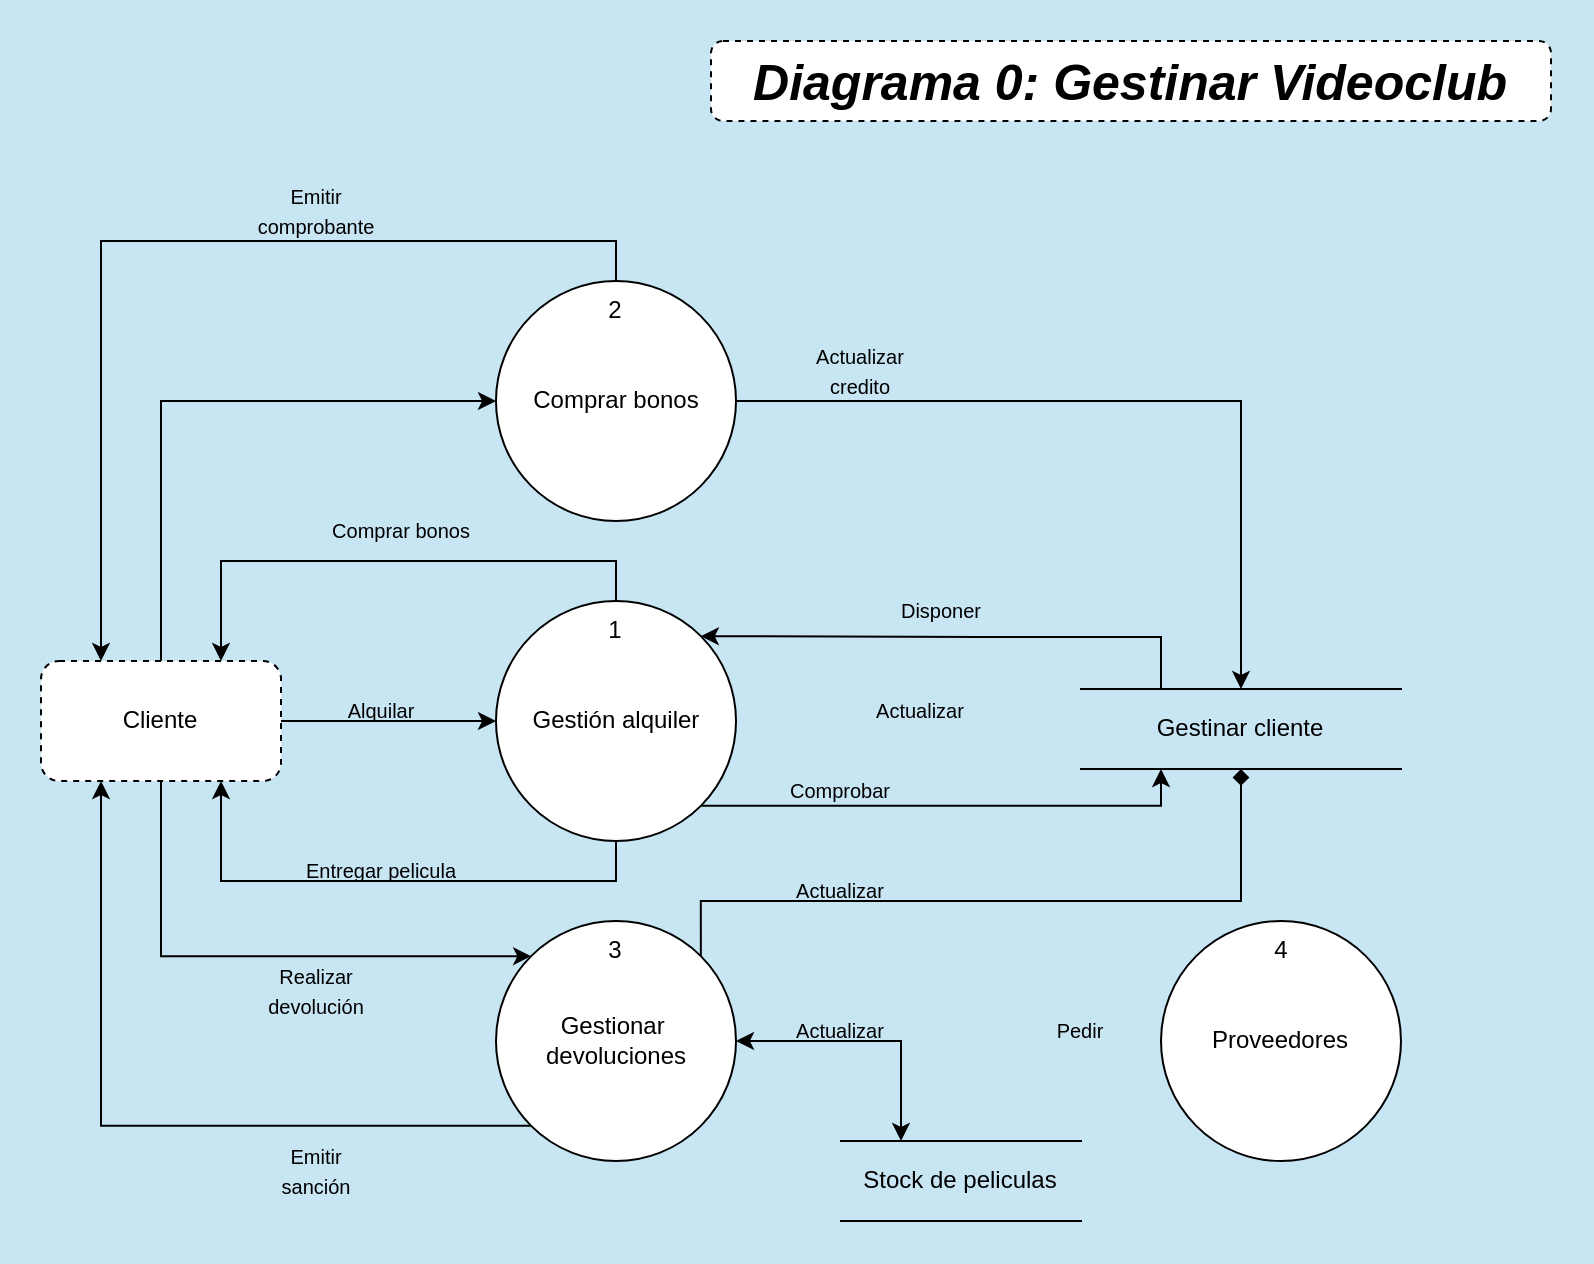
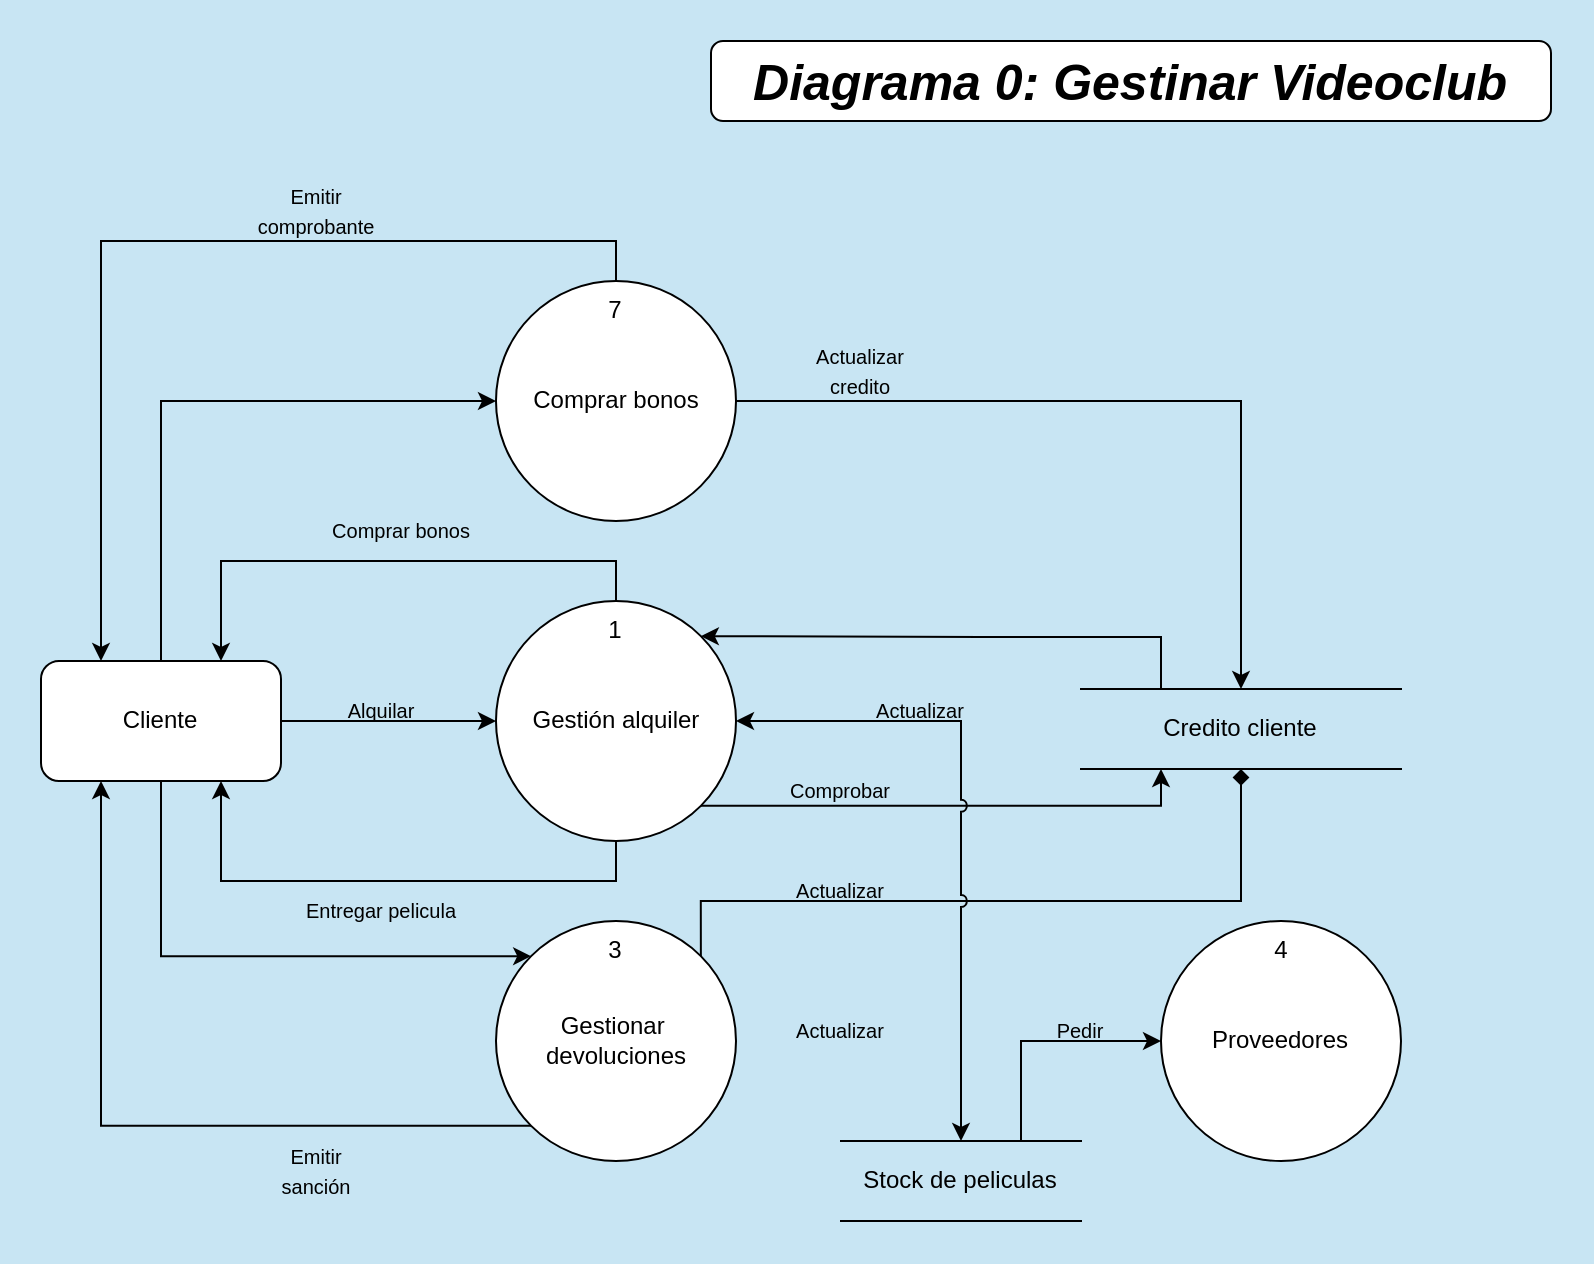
(1131, 81) -> (1131, 81)
(616, 311) -> (616, 311)
(941, 611) -> none
(161, 721) -> (161, 721)
(1241, 729) -> (1241, 729)
none -> (961, 819)
(381, 871) -> (381, 911)
(316, 991) -> none
(868, 1041) -> none
none -> (1036, 1041)
